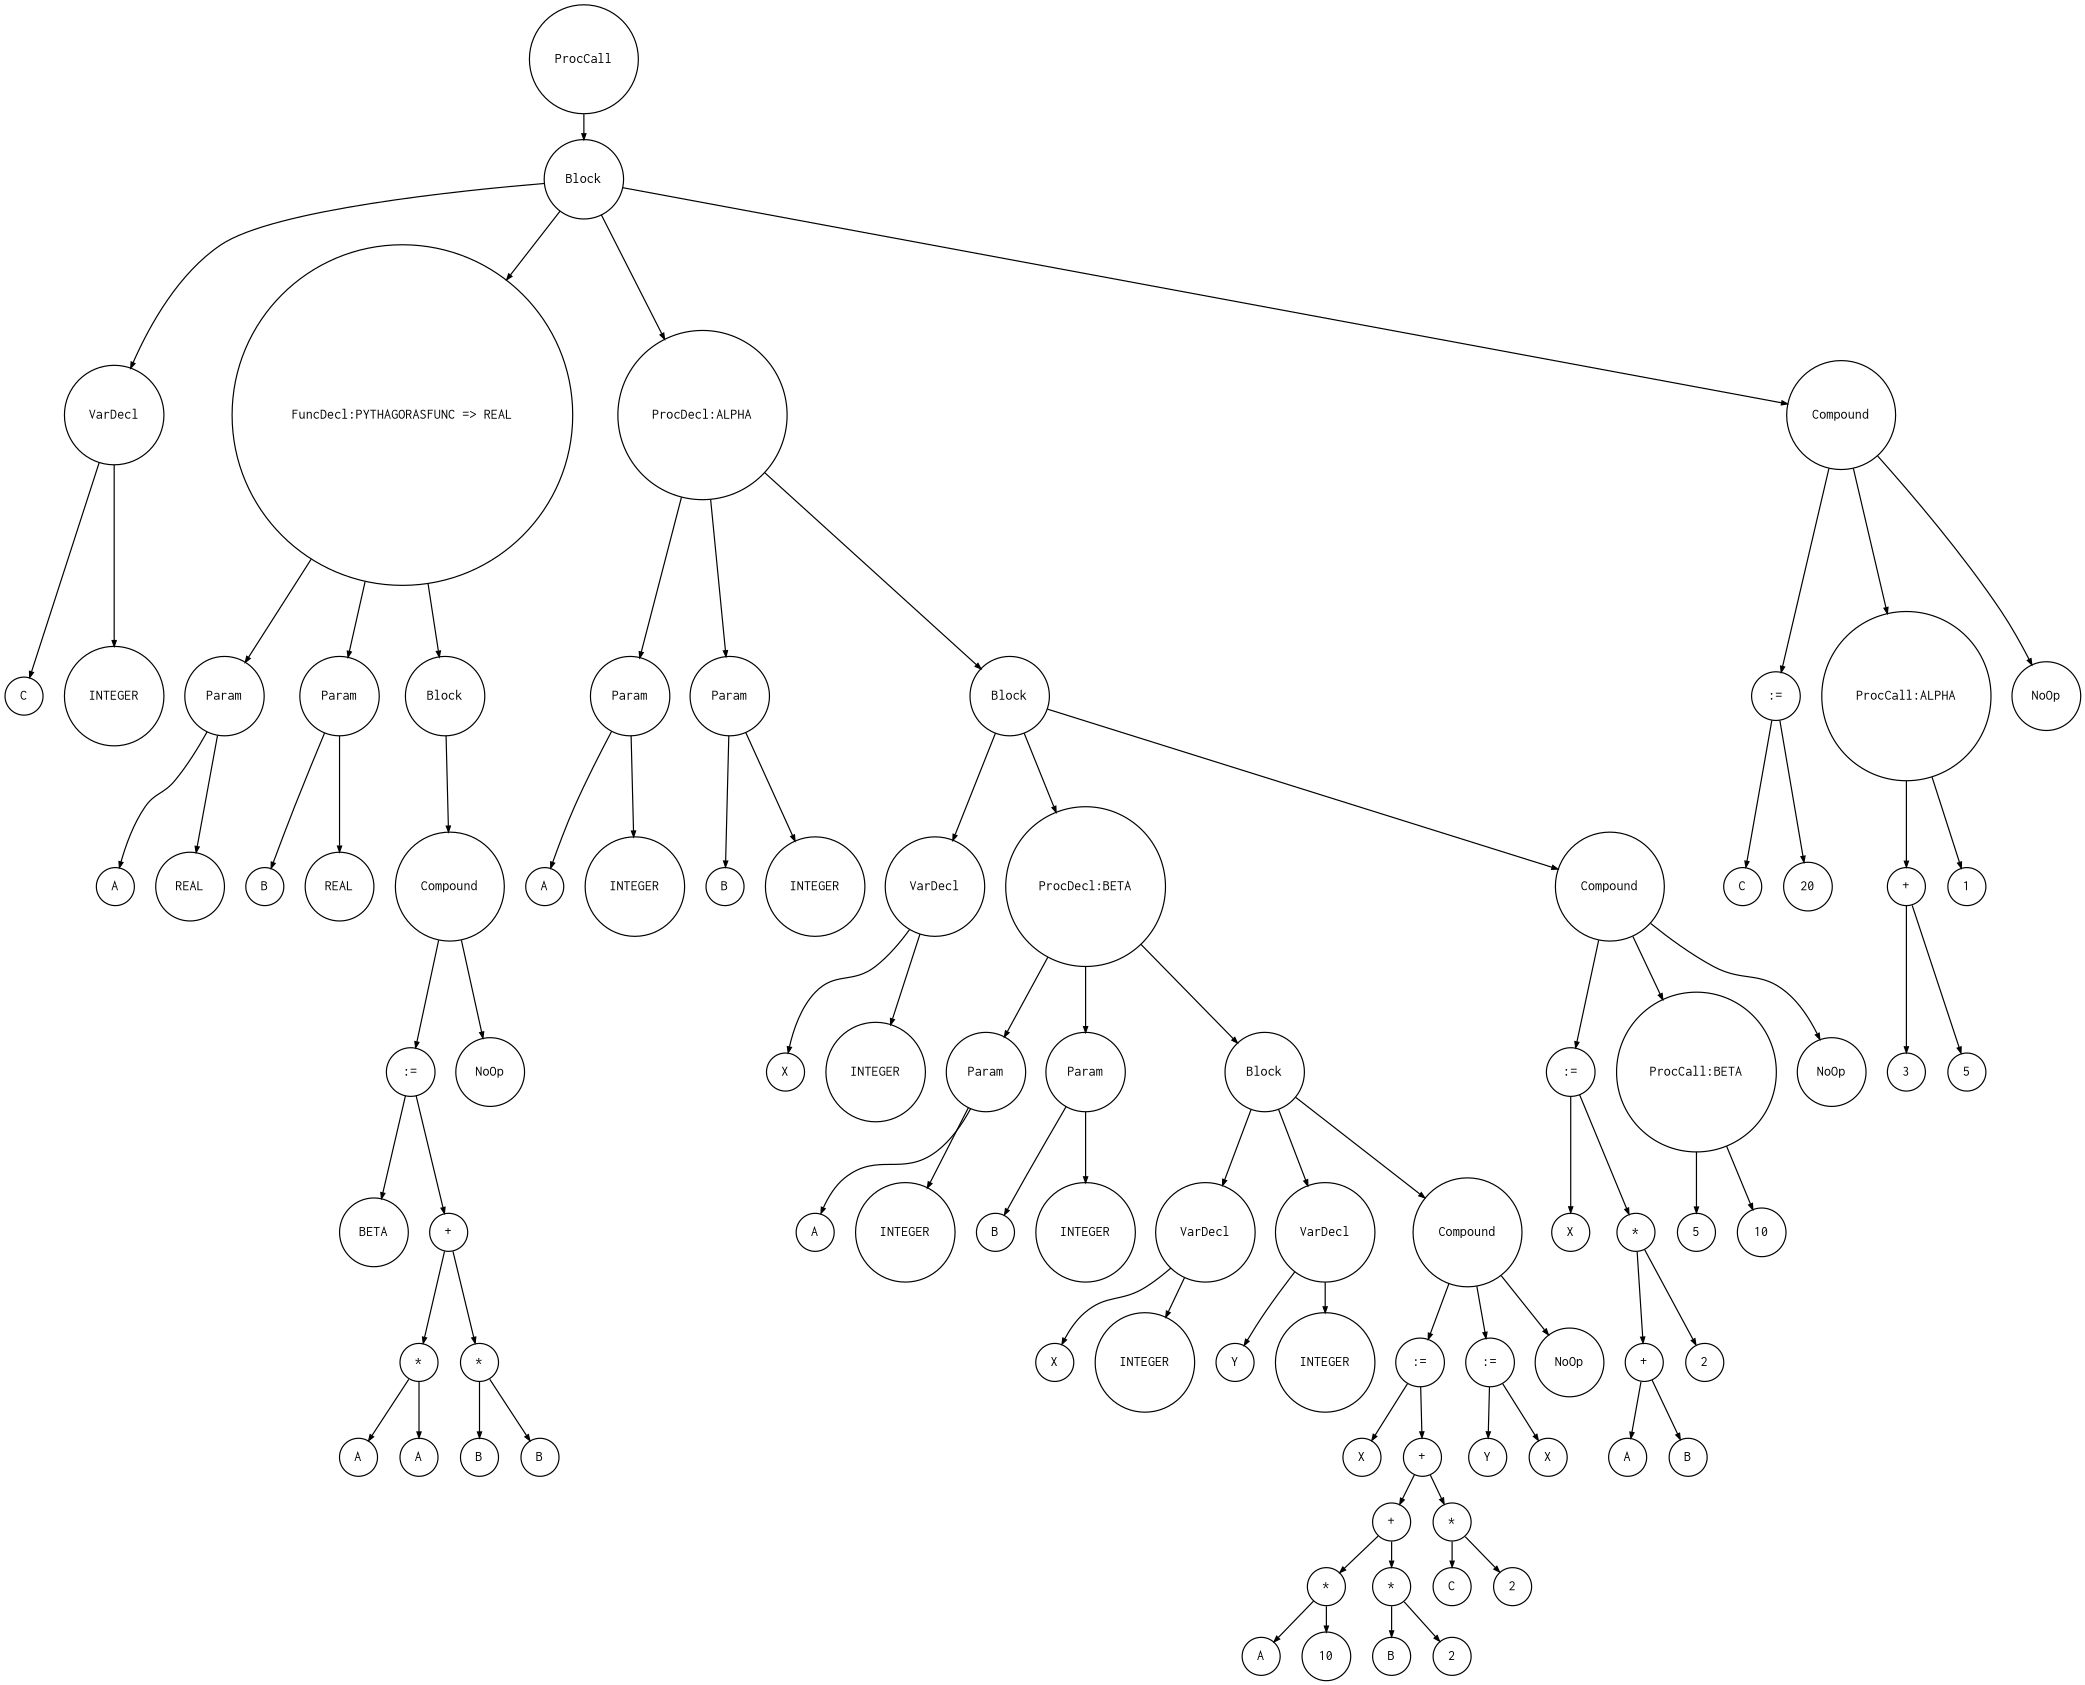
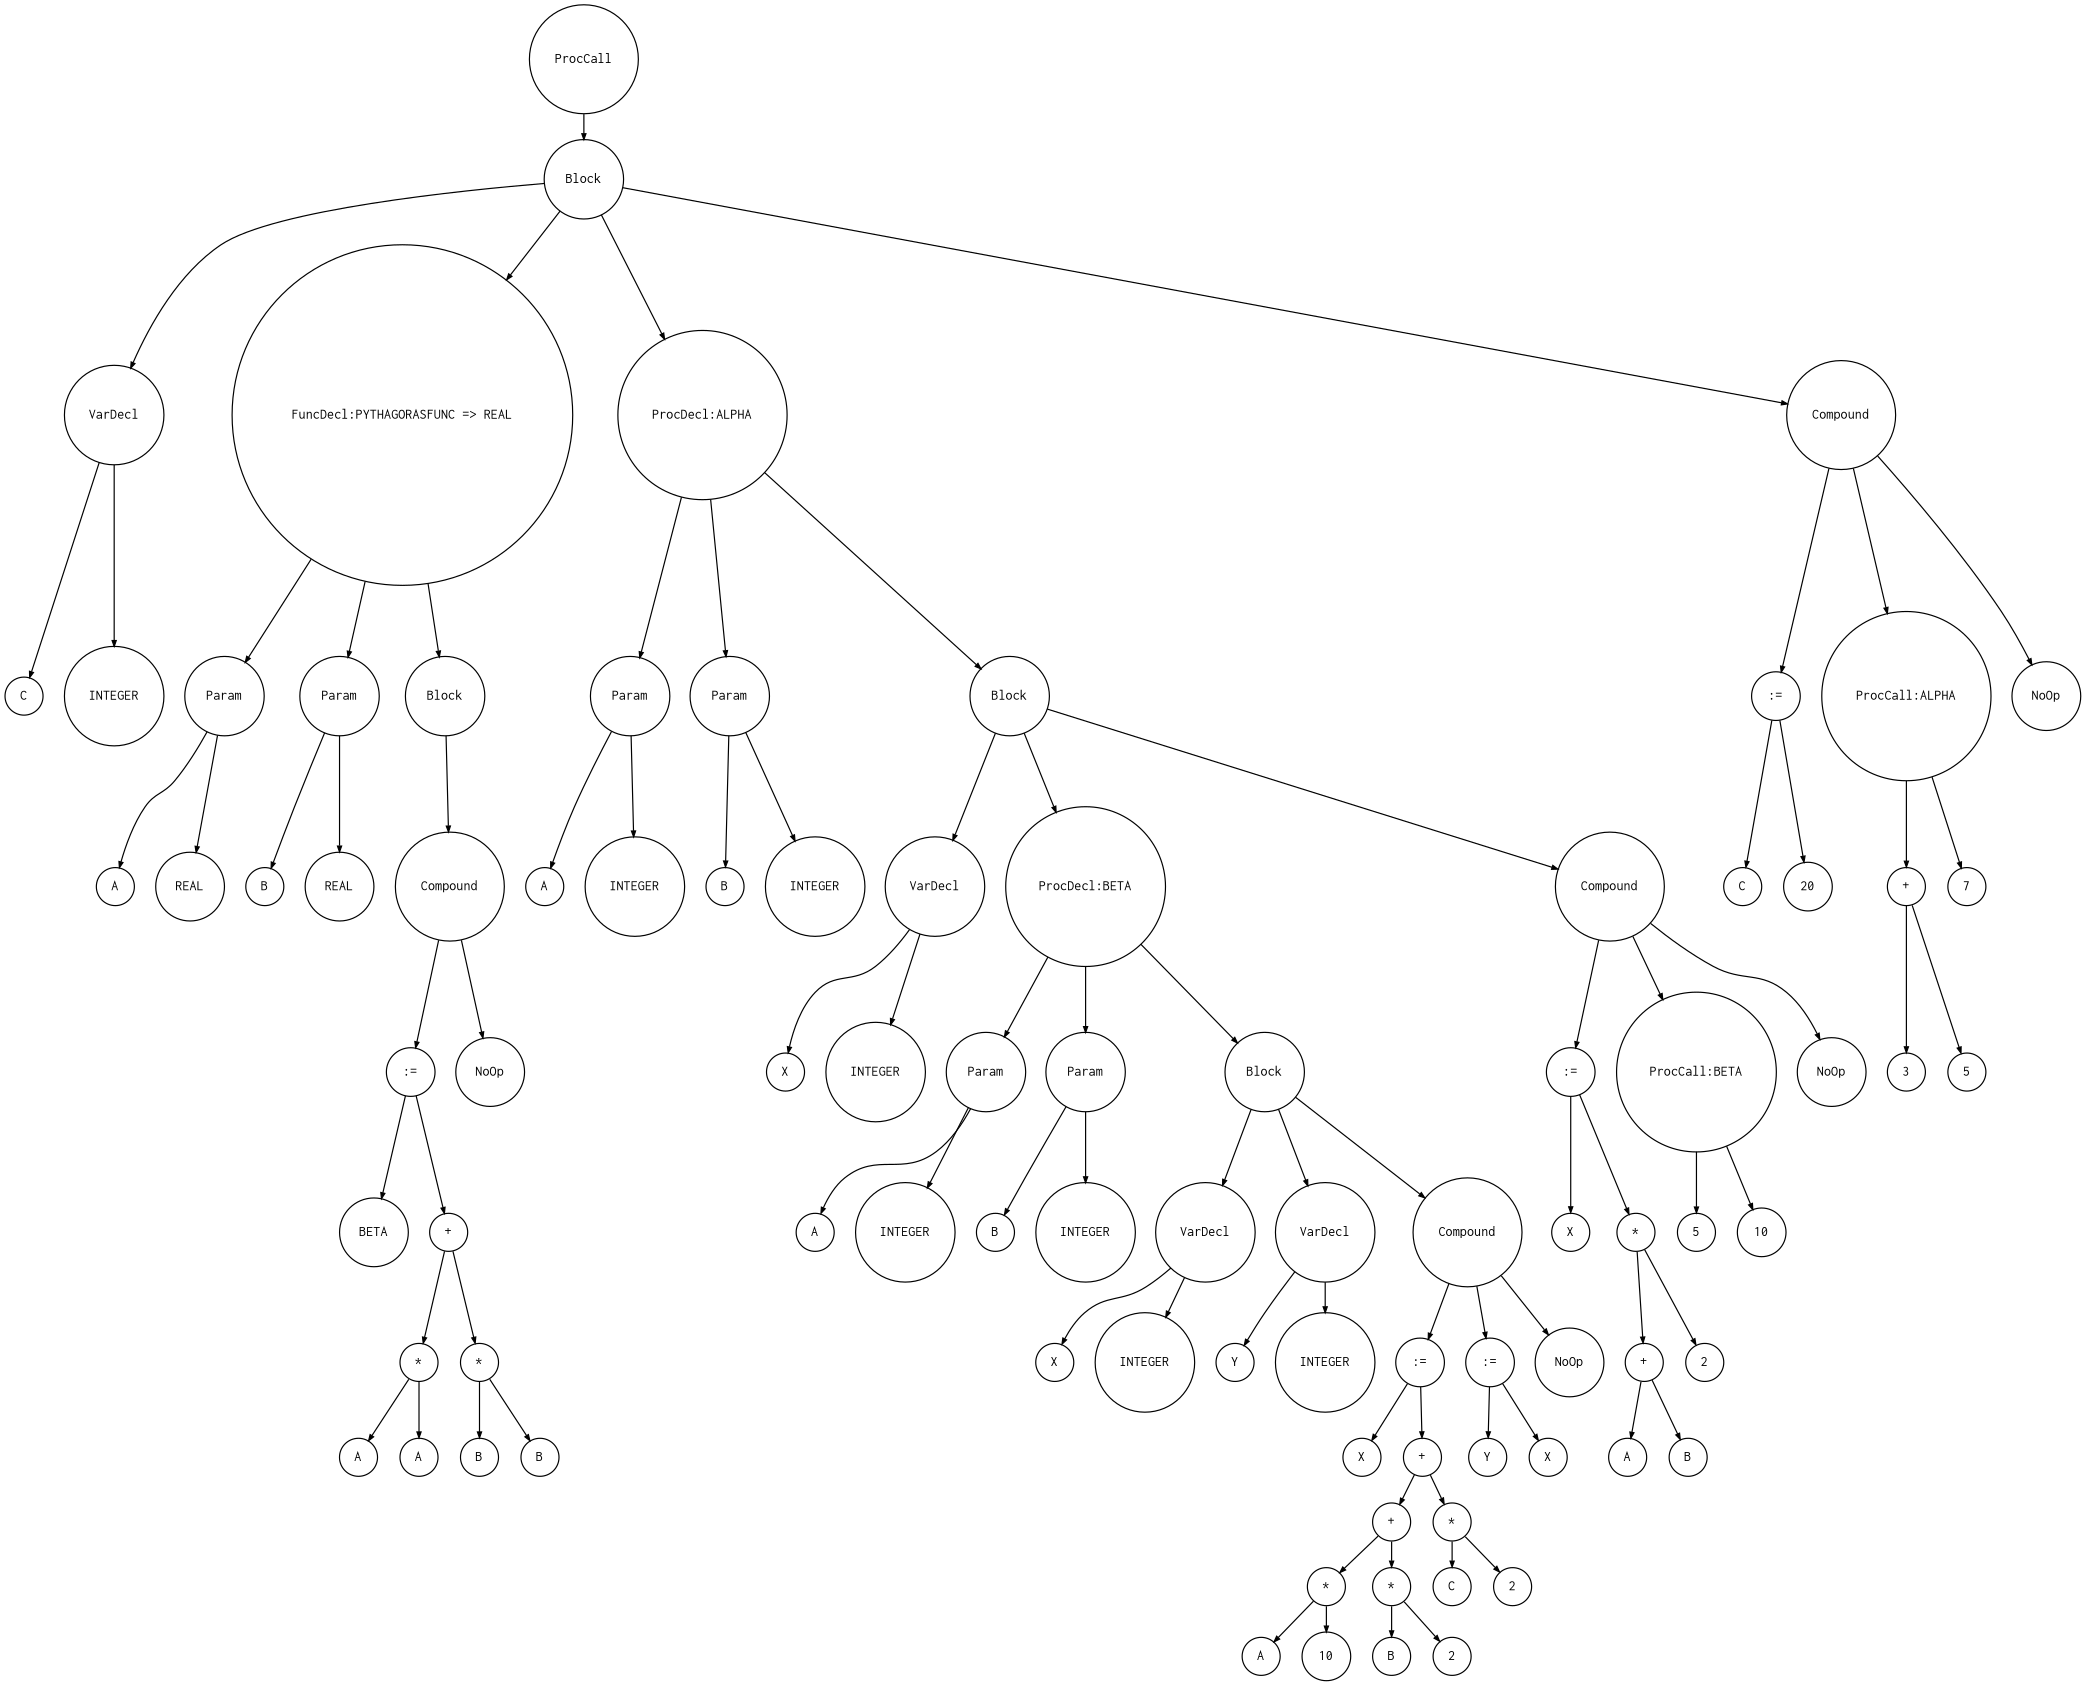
(1967, 887) -> (1967, 887)
